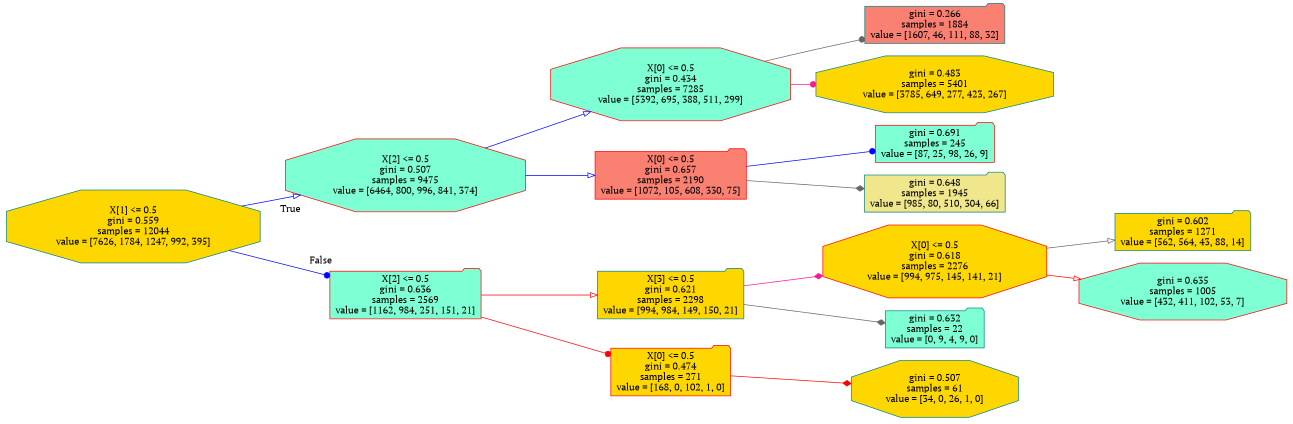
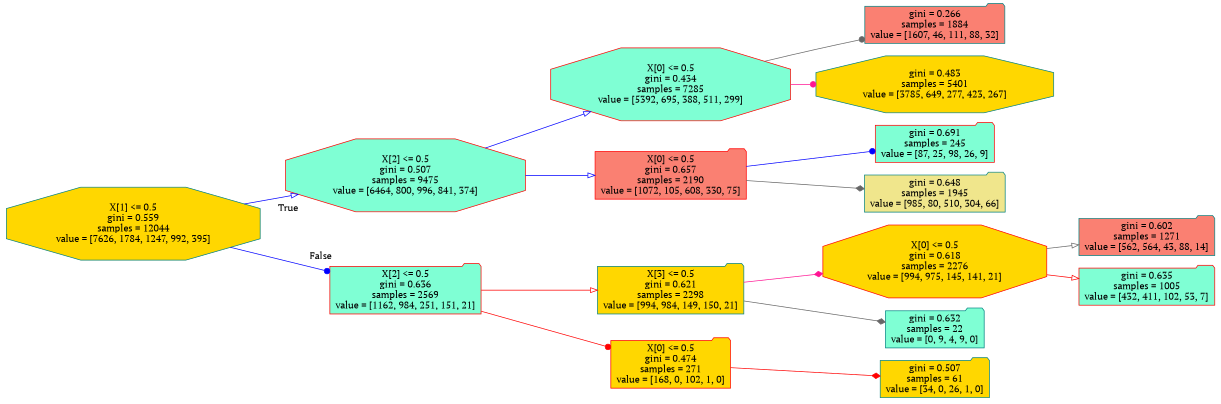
(1183, 232) -> (1147, 237)
(1183, 292) -> (1147, 287)
(935, 389) -> (935, 379)
